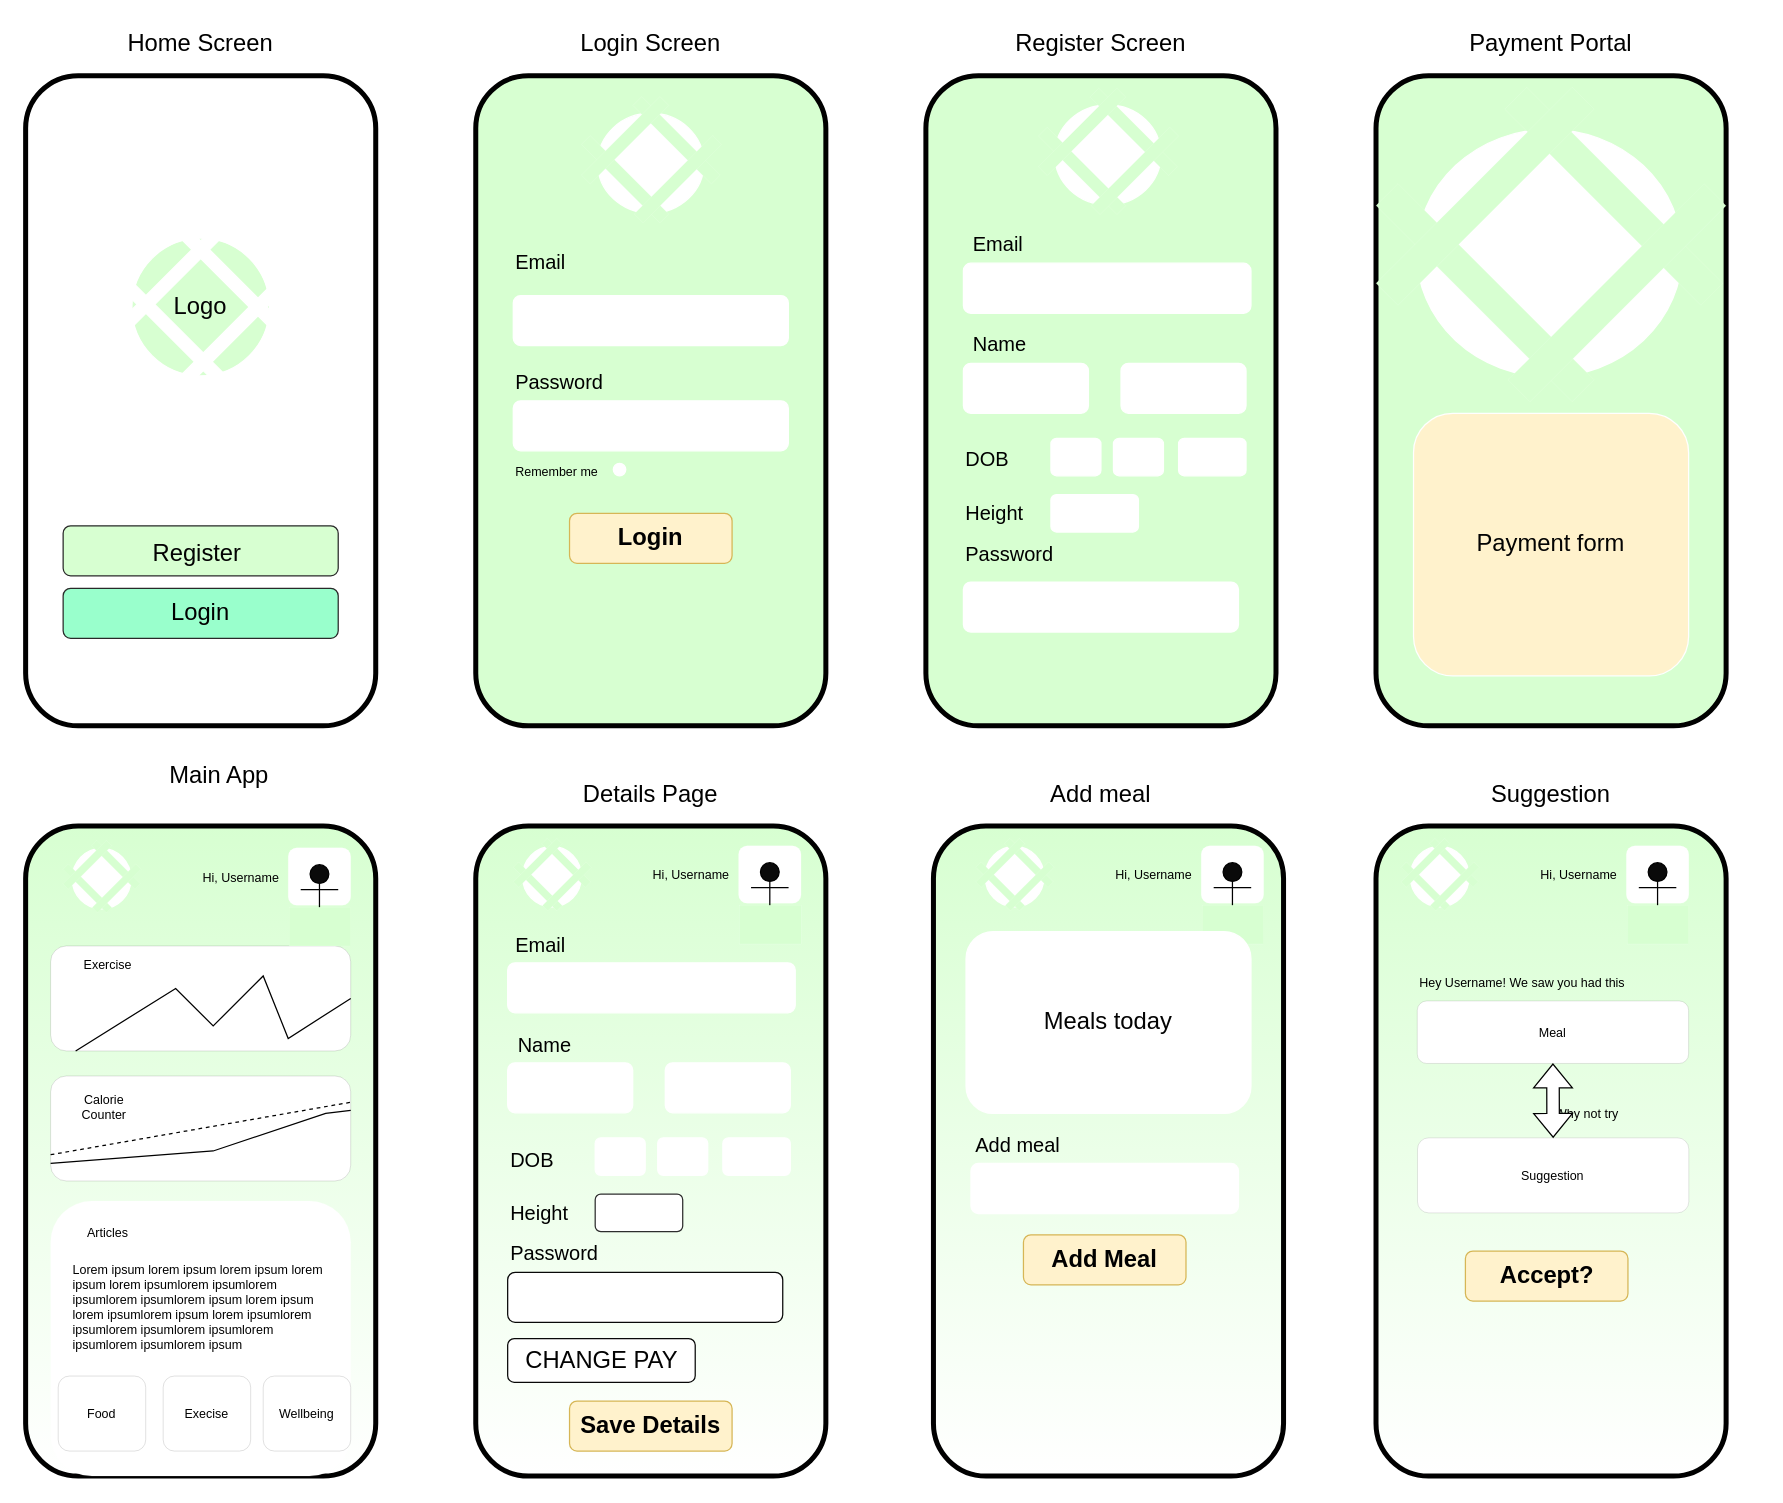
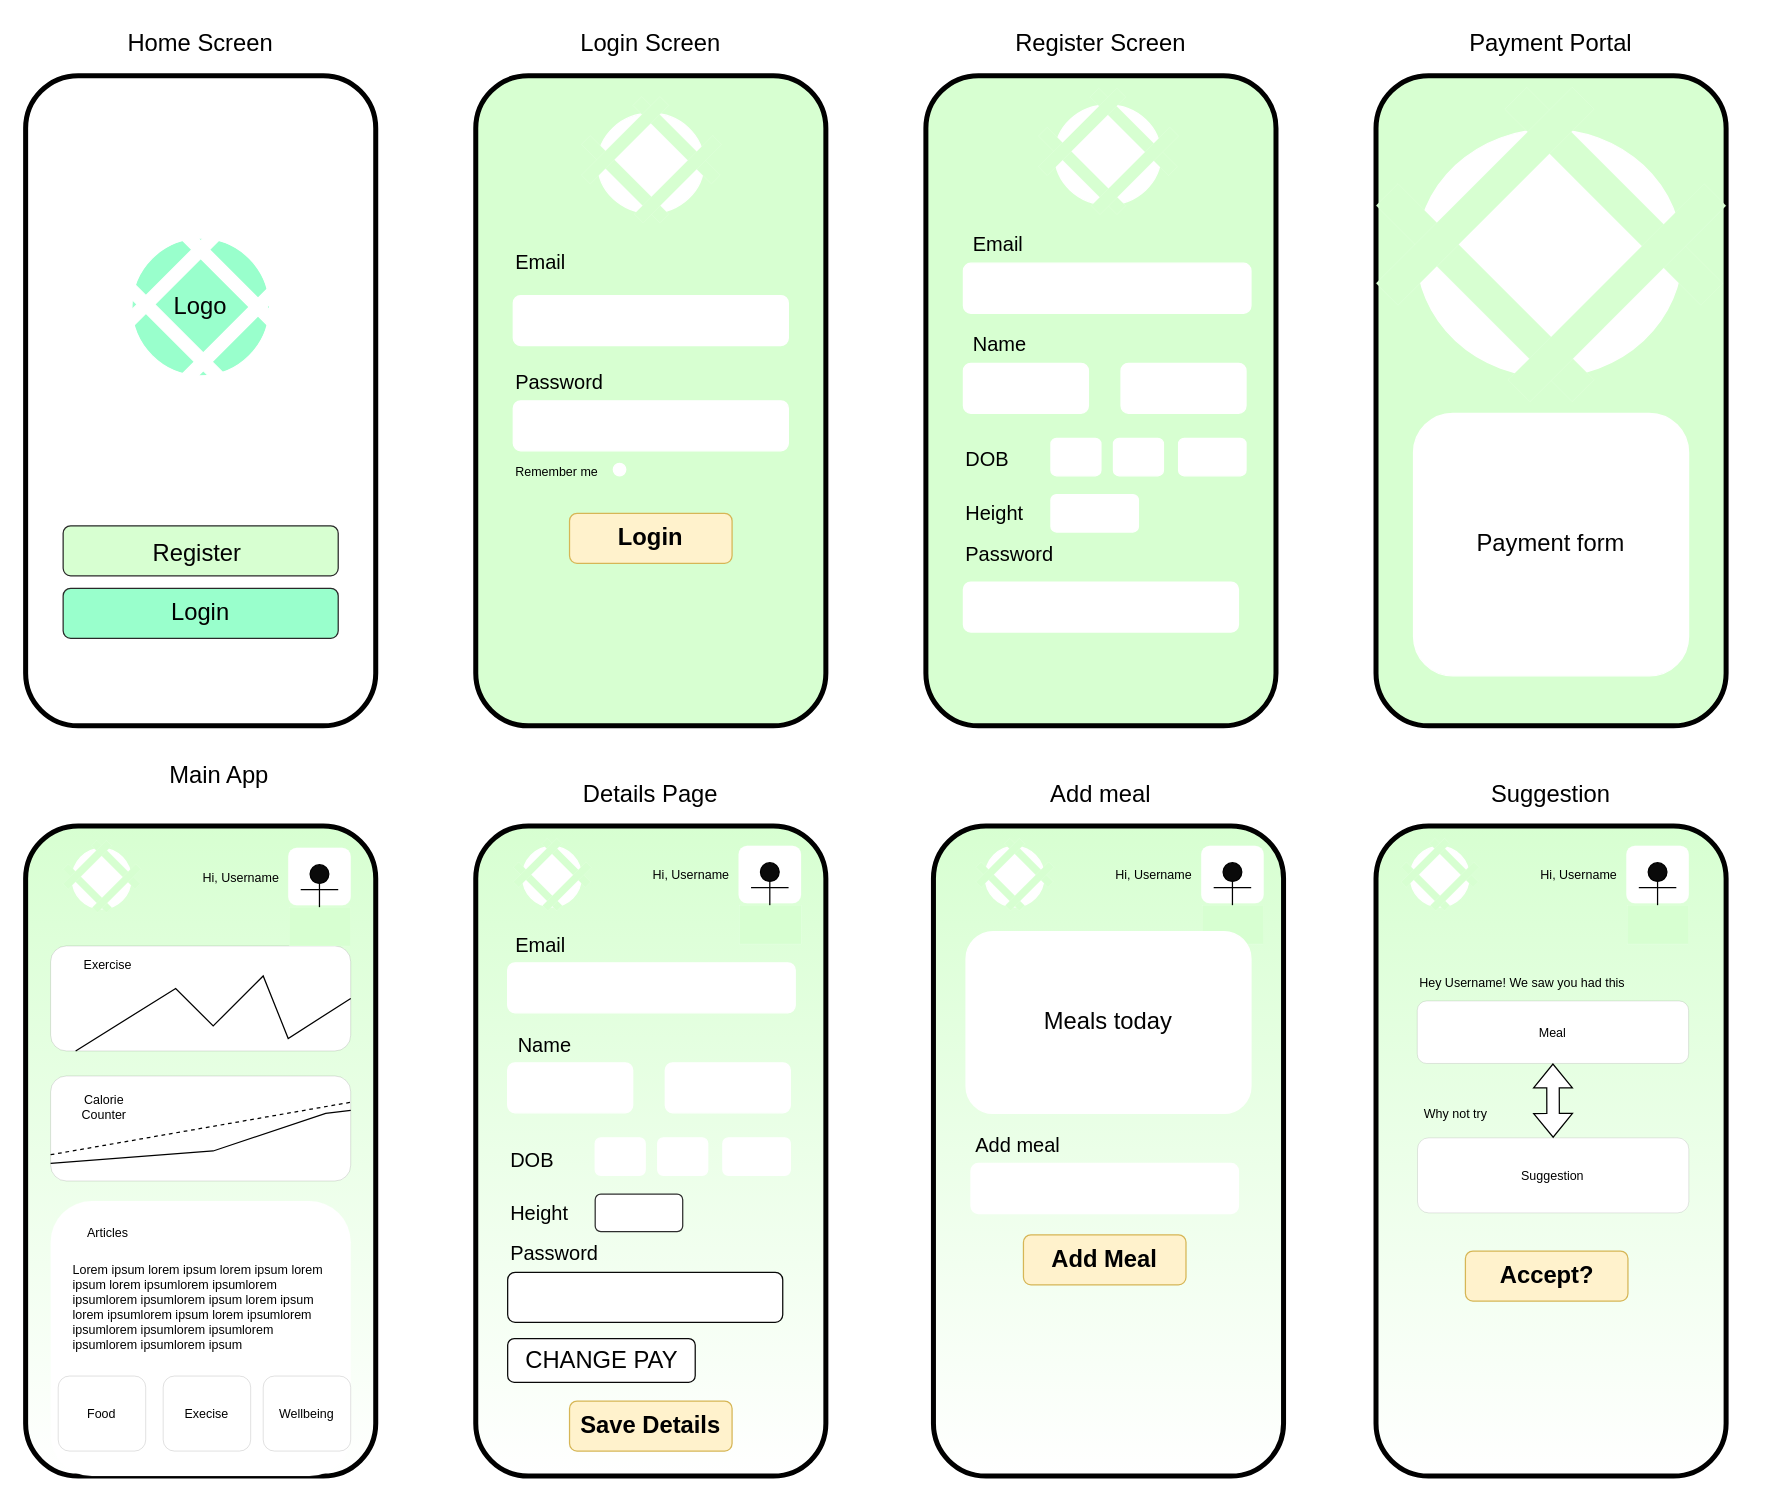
(201, 307) -> (201, 307)
(1551, 544) -> (1551, 544)
(1587, 1113) -> (1456, 1113)
